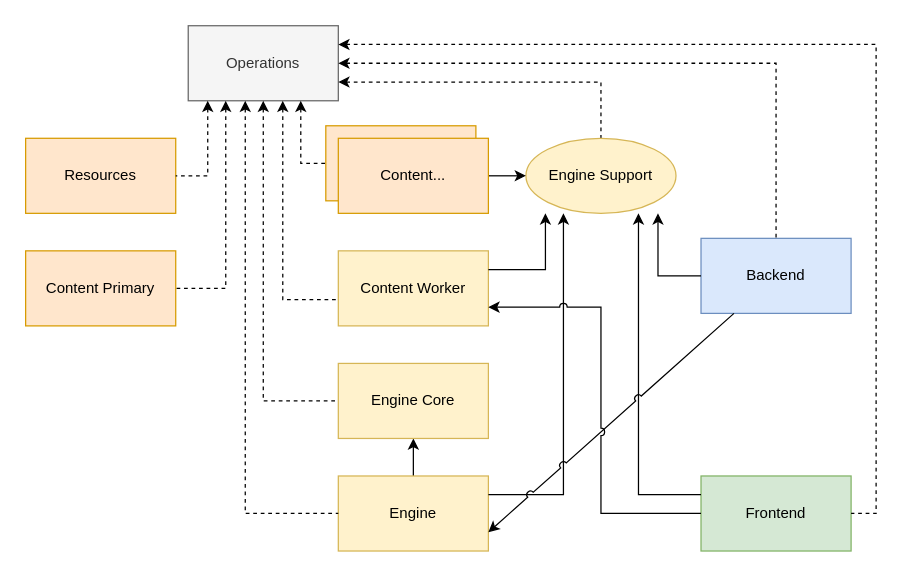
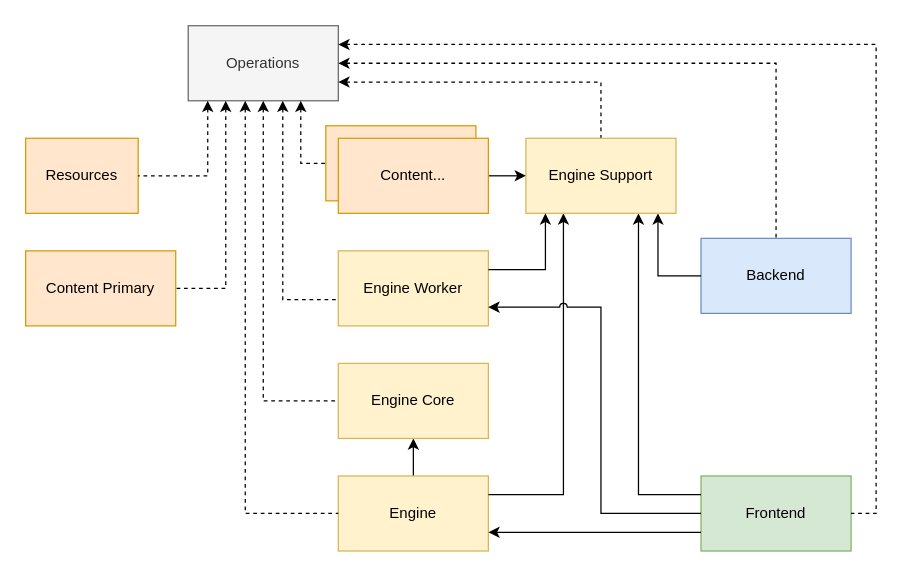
(101, 176) -> (82, 176)
(601, 176) -> (601, 176)
(413, 288) -> (413, 288)
(668, 372) -> (598, 532)
